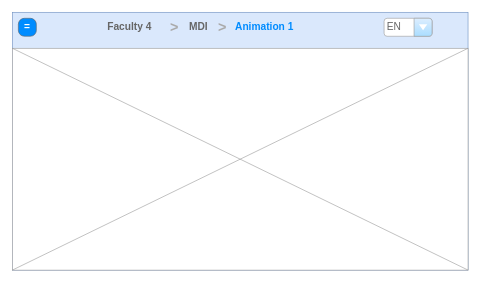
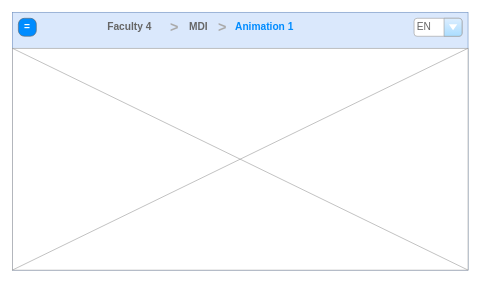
(408, 27) -> (438, 27)
